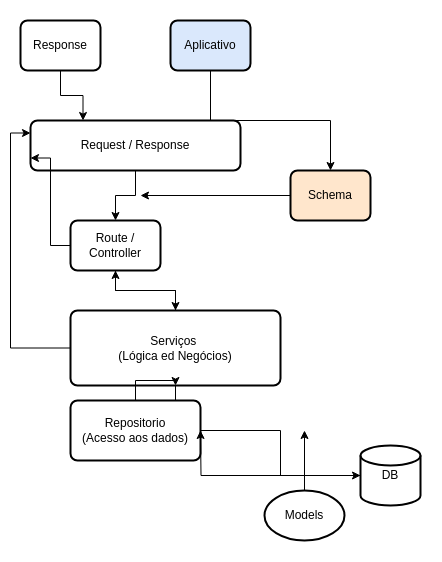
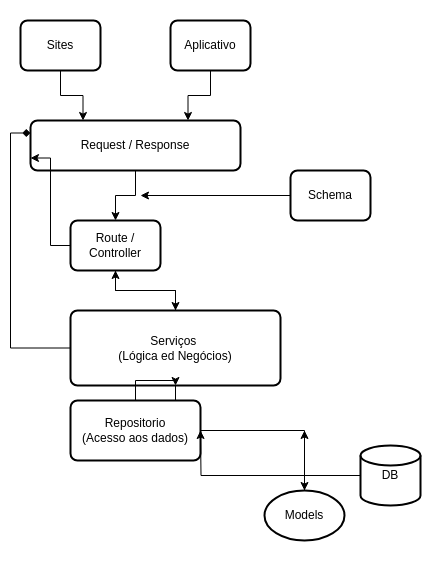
(61, 46) -> (61, 46)
(211, 46) -> (211, 46)
(305, 121) -> (191, 96)
(22, 133) -> (21, 133)
(331, 196) -> (331, 196)
(281, 450) -> (292, 431)
